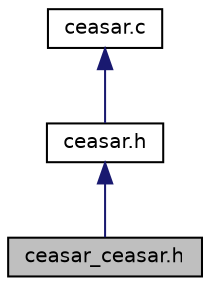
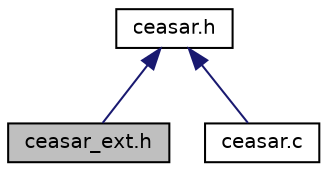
(105, 96) -> (225, 94)
(105, 257) -> (89, 143)
